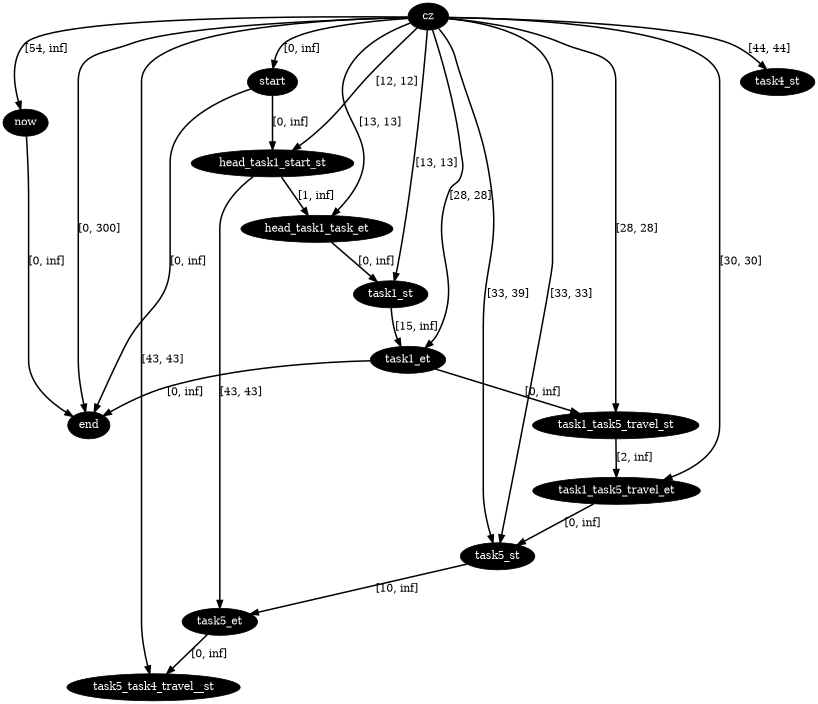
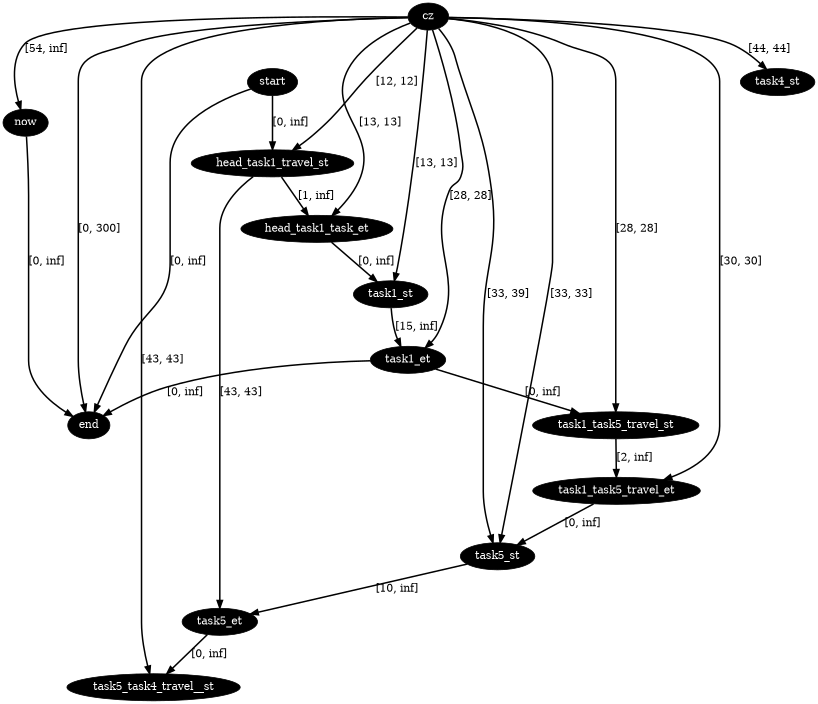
(335, 27) -> none
(273, 163) -> (273, 163)
